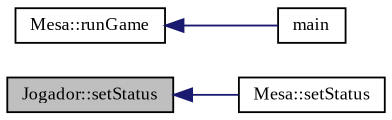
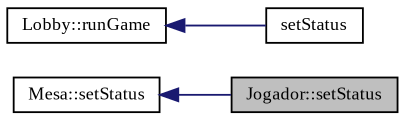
(90, 26) -> (87, 26)
(312, 26) -> (315, 26)
(216, 95) -> (205, 95)
